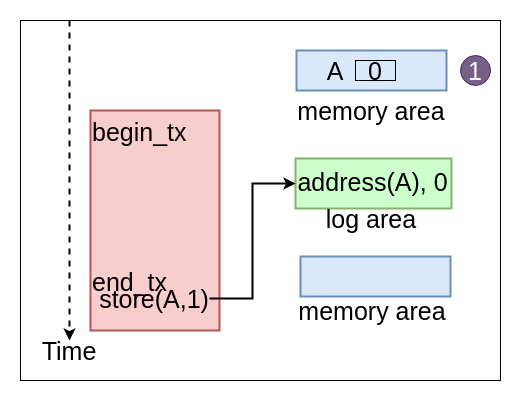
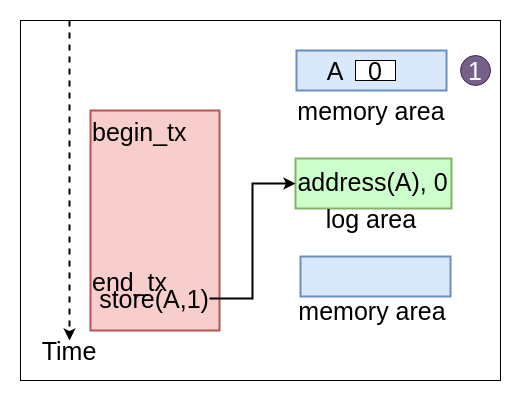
(376, 71) -> (376, 71)
